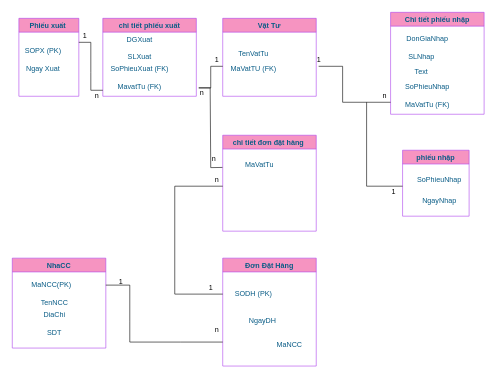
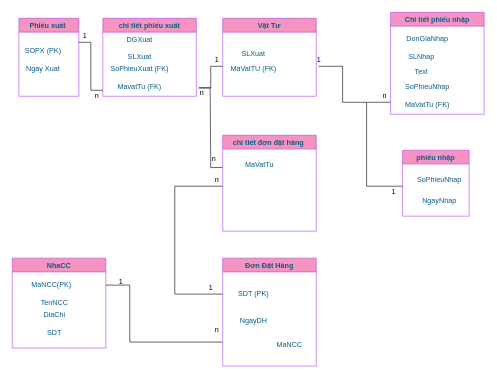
(254, 54) -> (254, 54)
(254, 294) -> (254, 294)
(263, 321) -> (254, 321)
